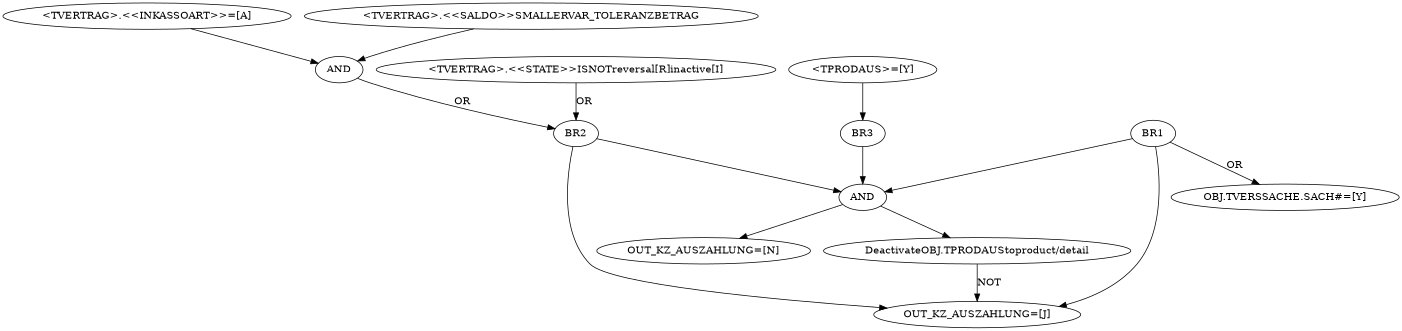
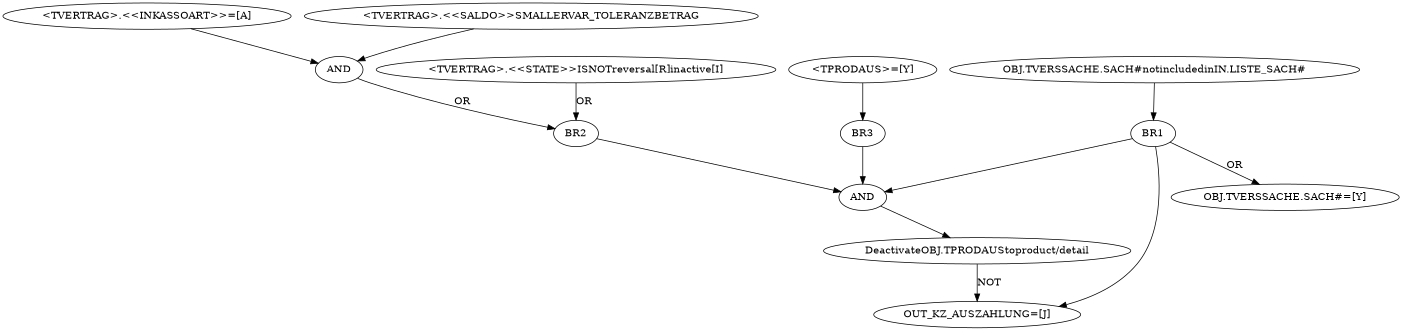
none -> (1155, 70)
(704, 251) -> none
(672, 286) -> none
